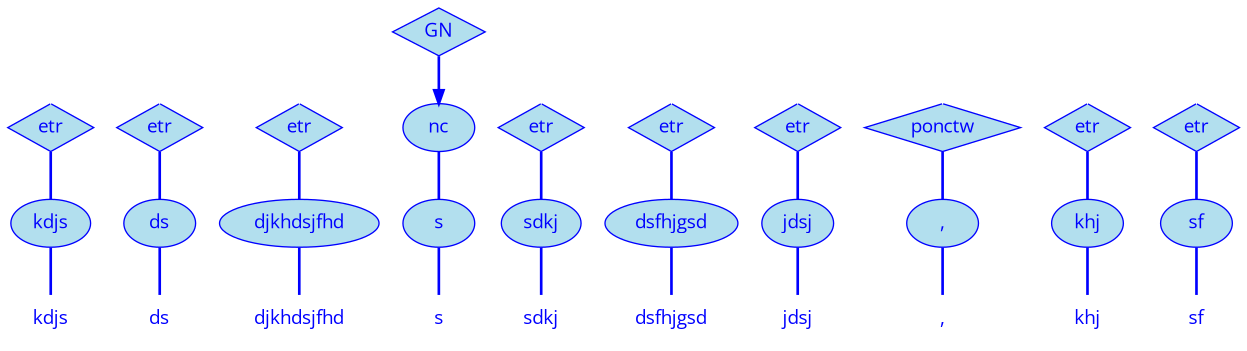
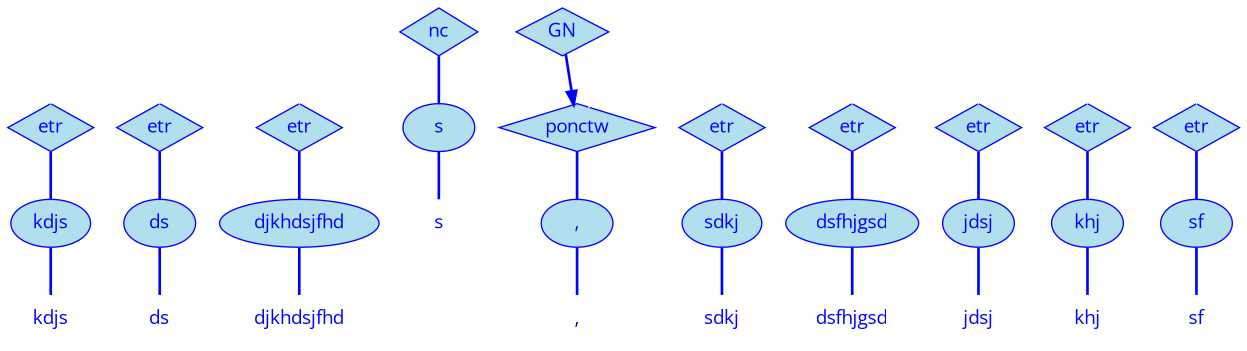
(439, 73) -> (569, 73)
(439, 128) -> (439, 32)
